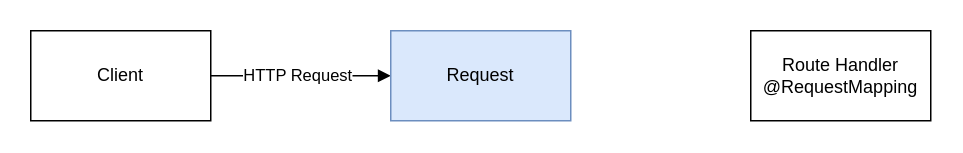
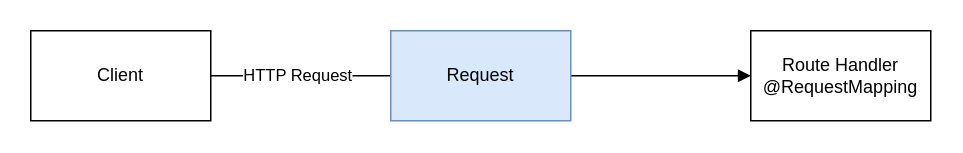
(377, 76) -> (382, 76)
none -> (654, 76)
